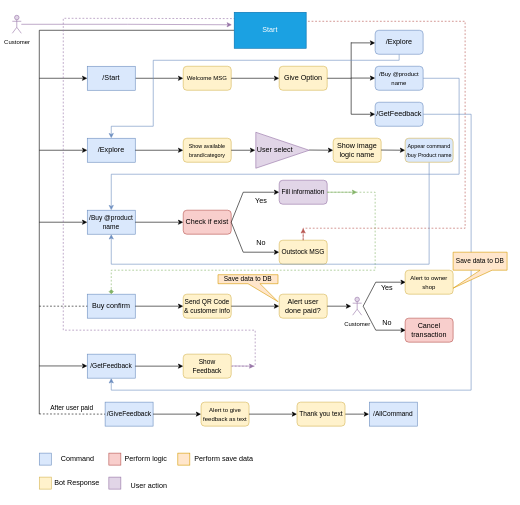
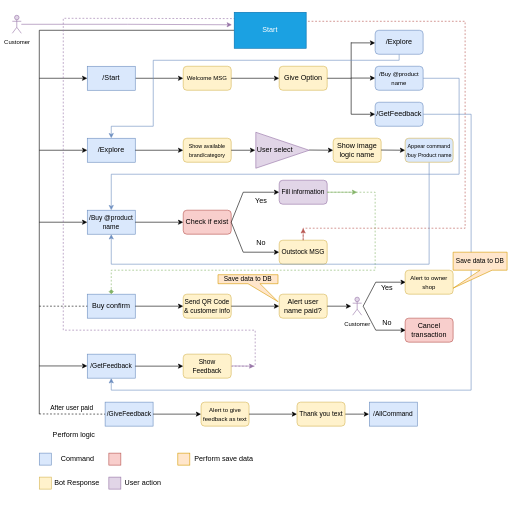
(303, 306) -> (303, 306)
(146, 459) -> (74, 435)
(149, 486) -> (143, 483)
